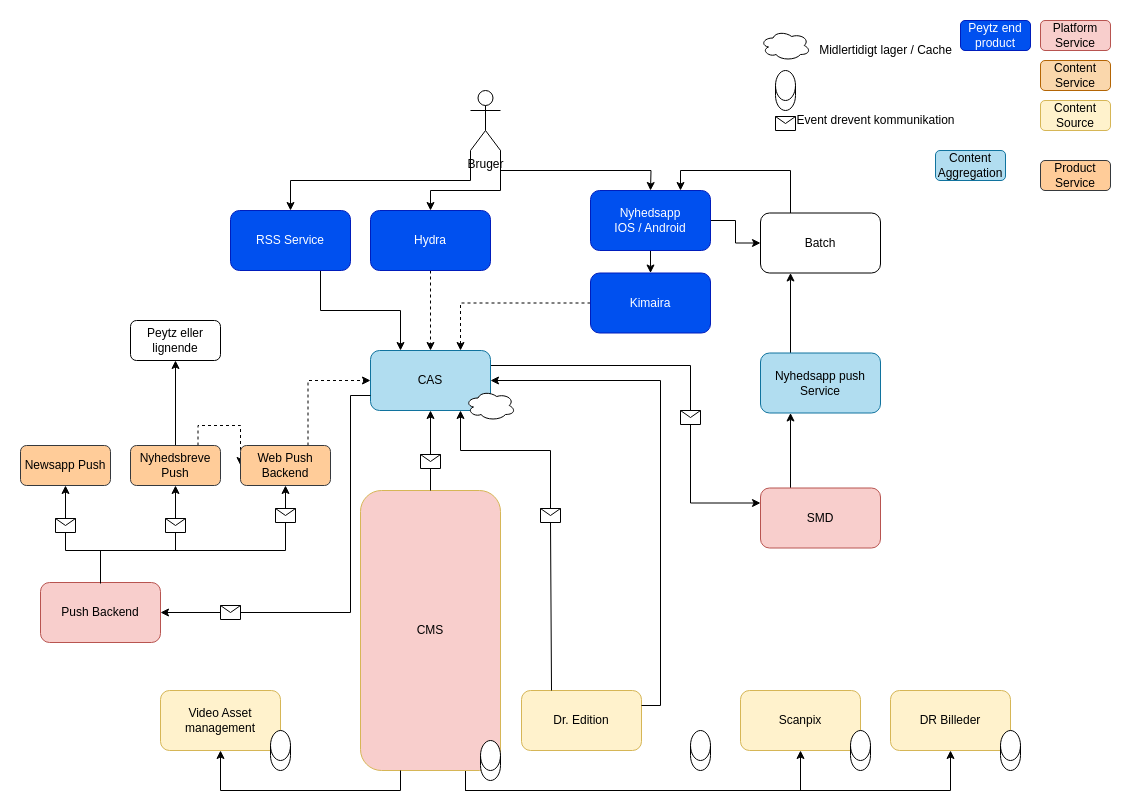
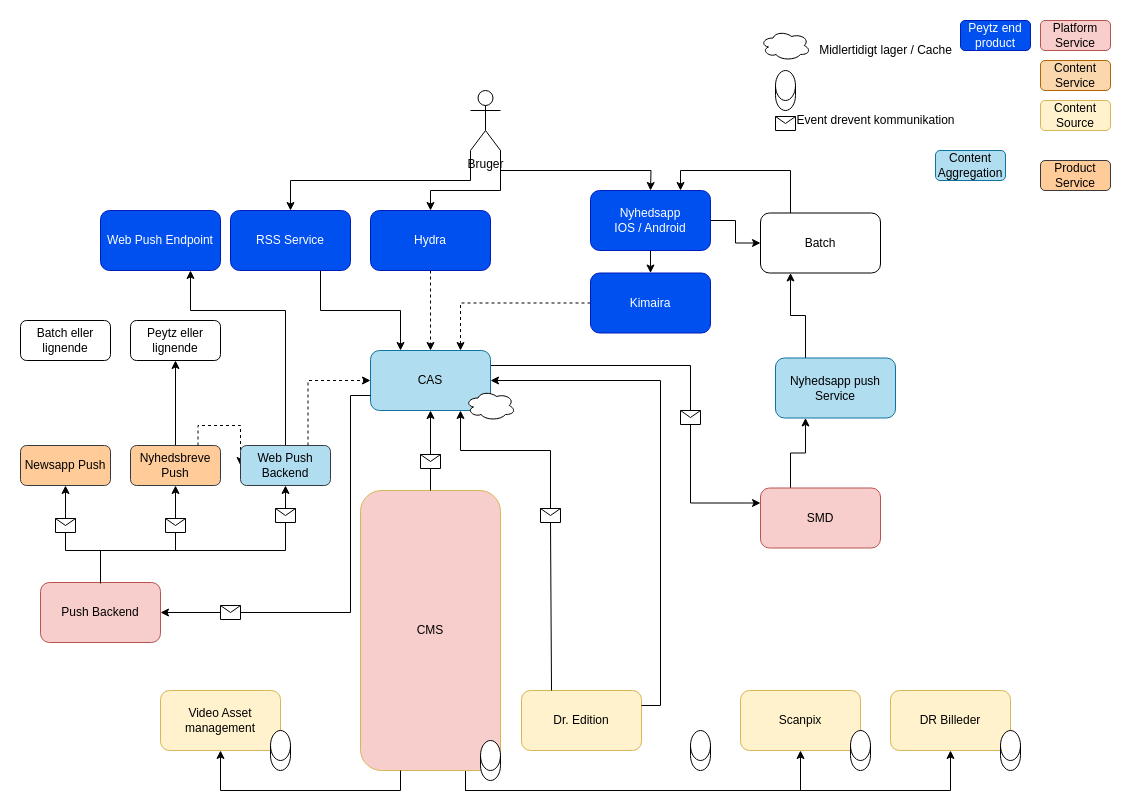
none -> (161, 241)
none -> (286, 315)
none -> (66, 341)
(821, 383) -> (836, 388)
(286, 466) -> (286, 466)
